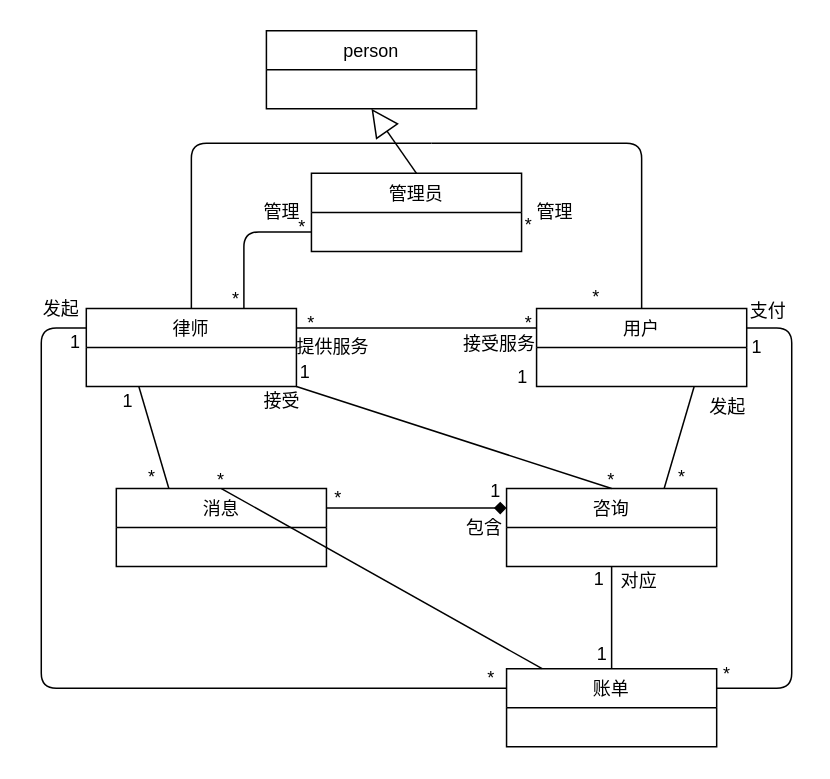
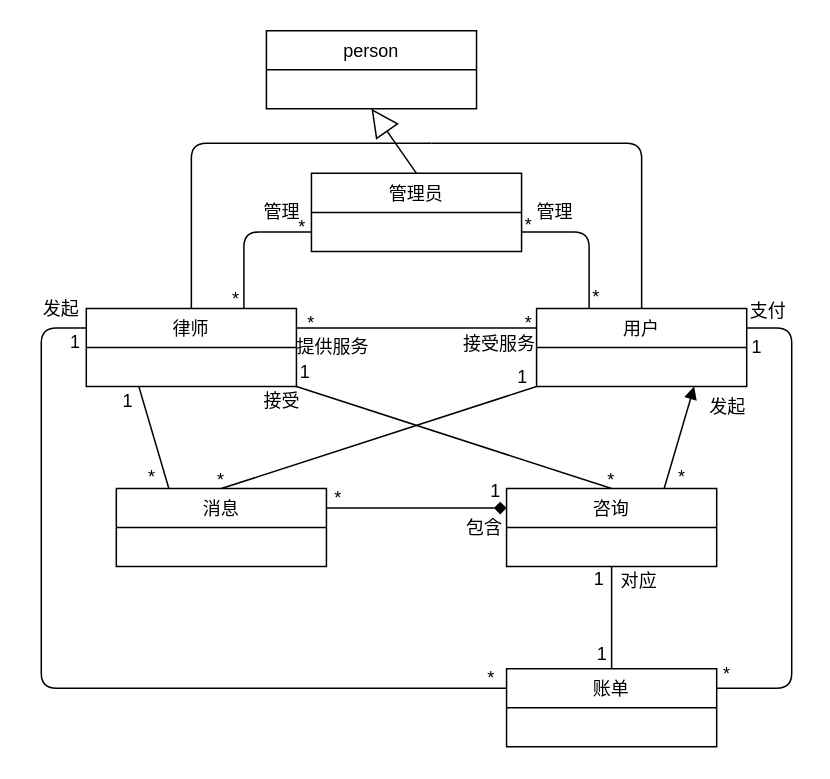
none -> (587, 239)
(691, 394) -> (690, 399)
(382, 578) -> (381, 436)
